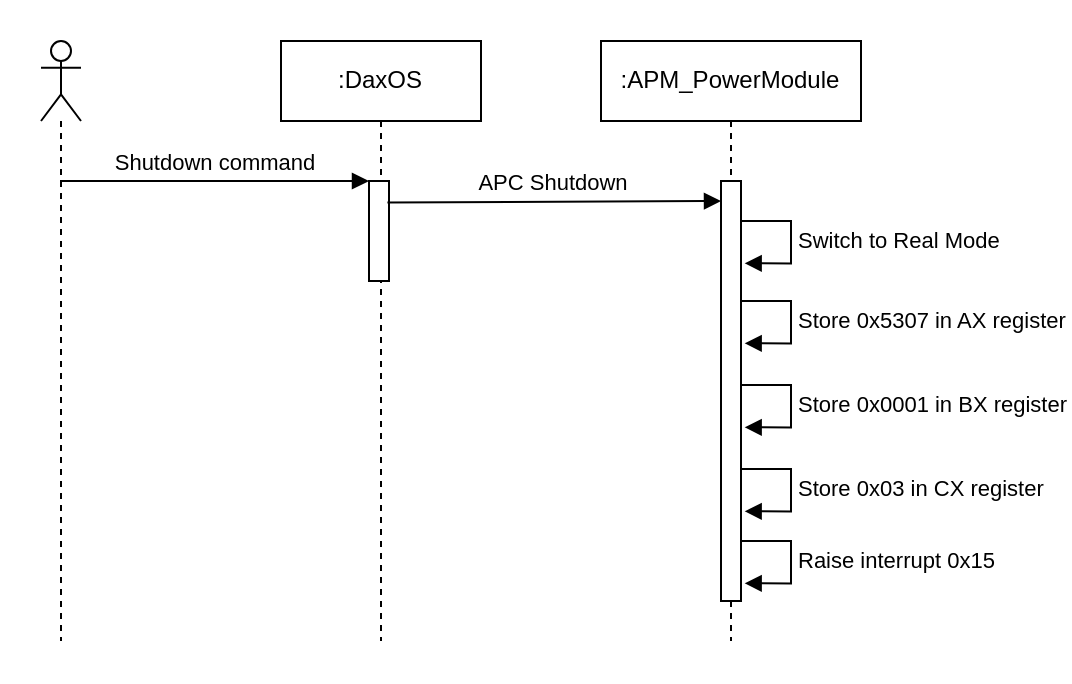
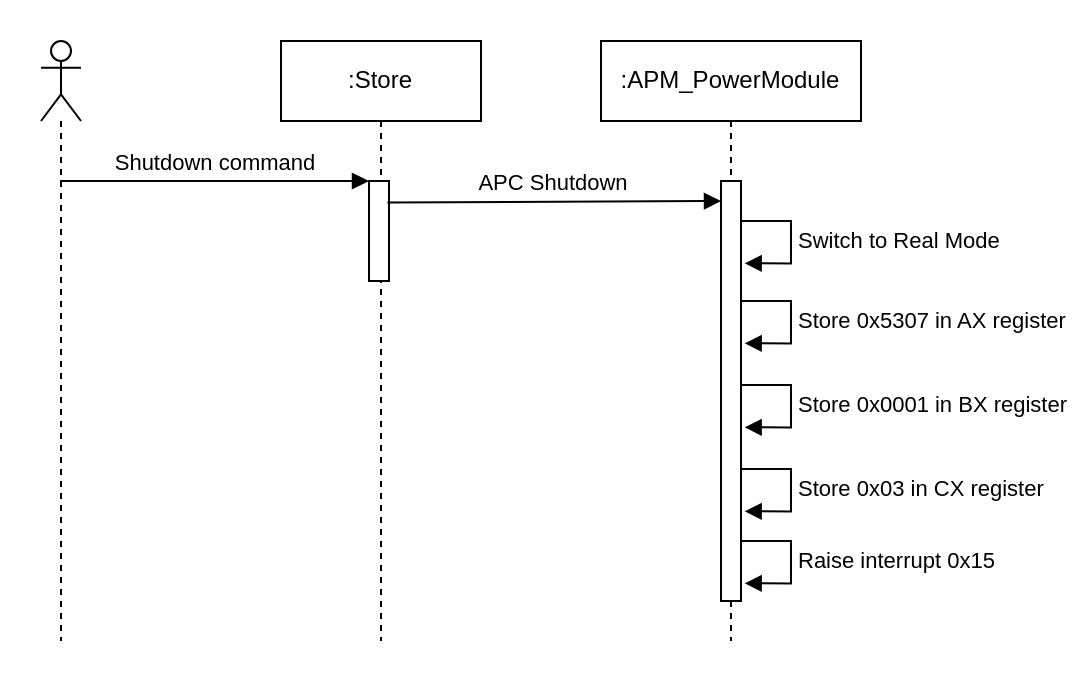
(381, 81) -> (381, 81)
